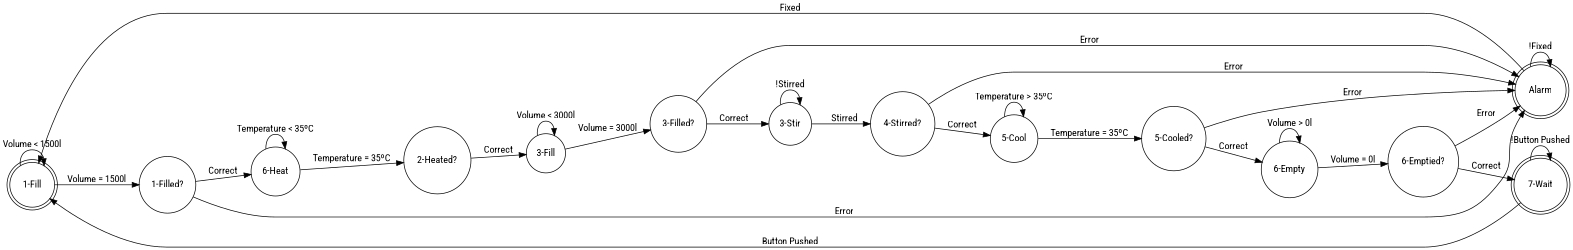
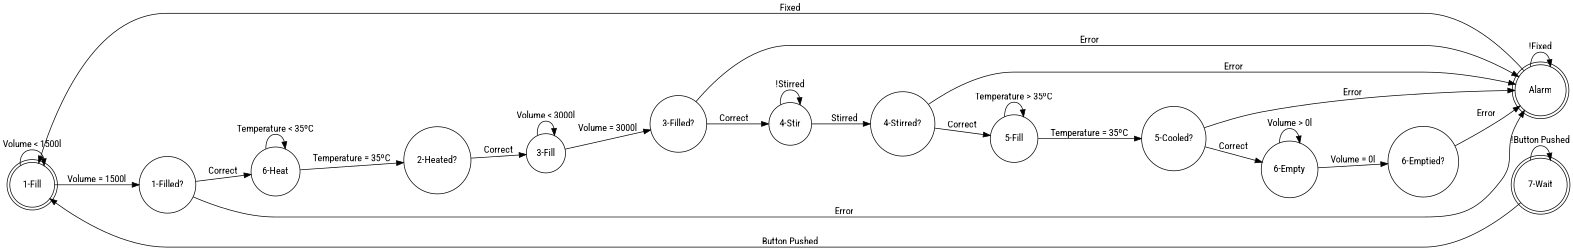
(790, 124) -> (790, 124)
(1014, 139) -> (1014, 139)
(1483, 173) -> none
